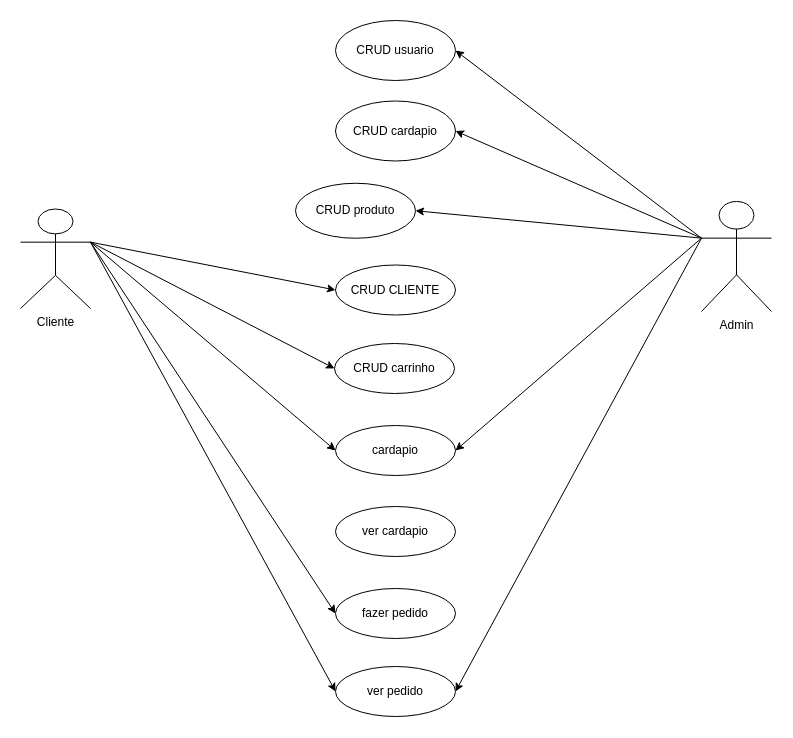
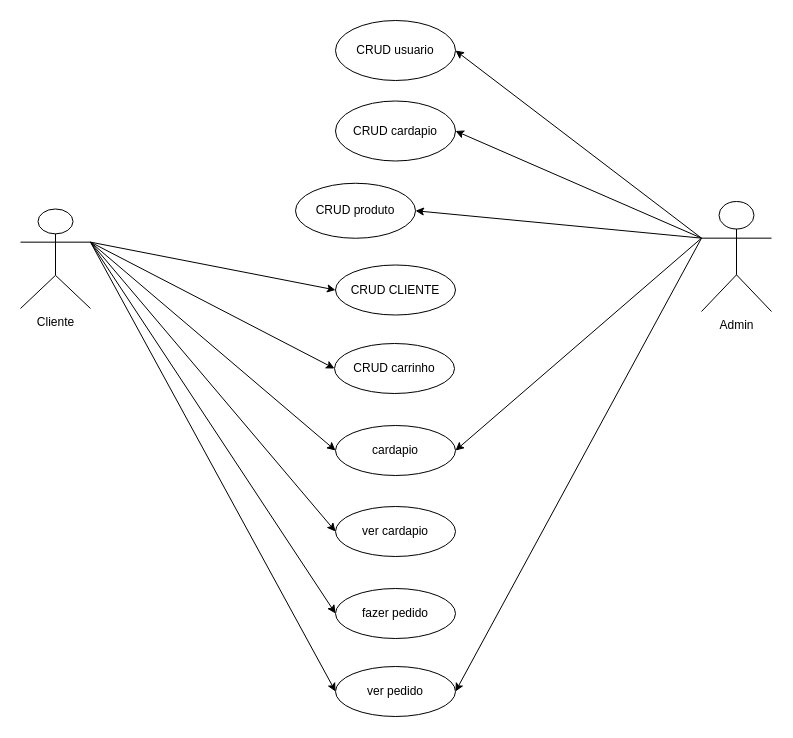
none -> (215, 389)
